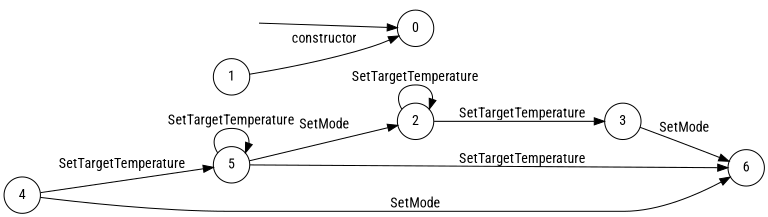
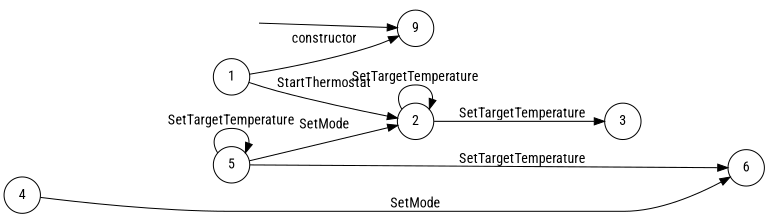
(416, 28) -> (416, 28)
none -> (318, 101)
(680, 142) -> none
(122, 181) -> none
